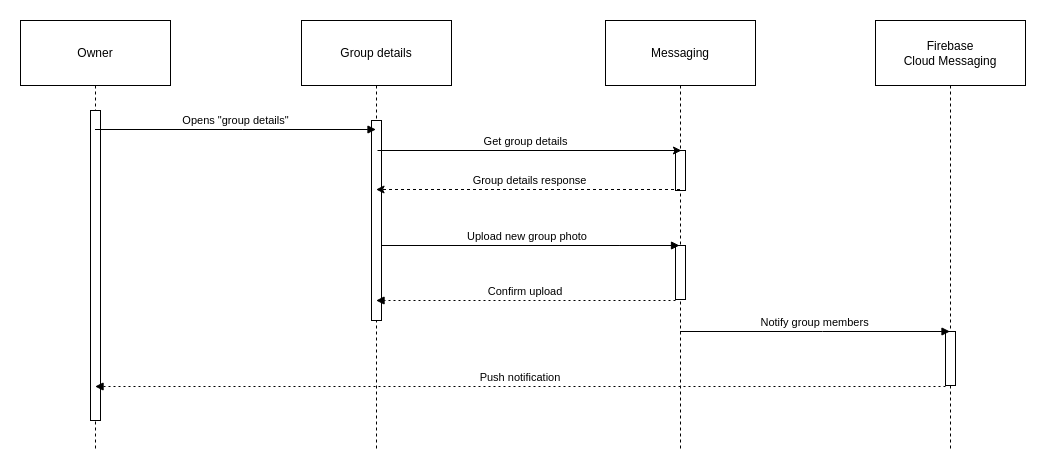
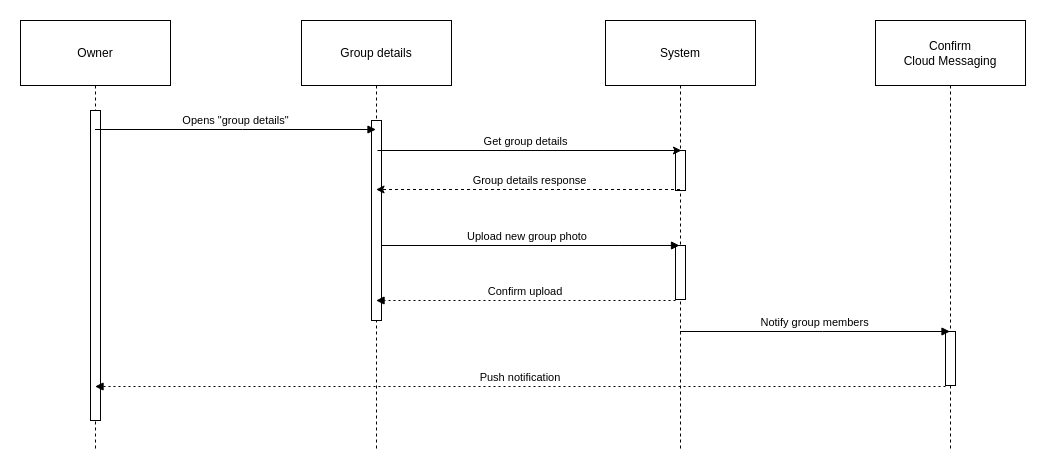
(681, 54) -> (681, 54)
(951, 54) -> (951, 54)
